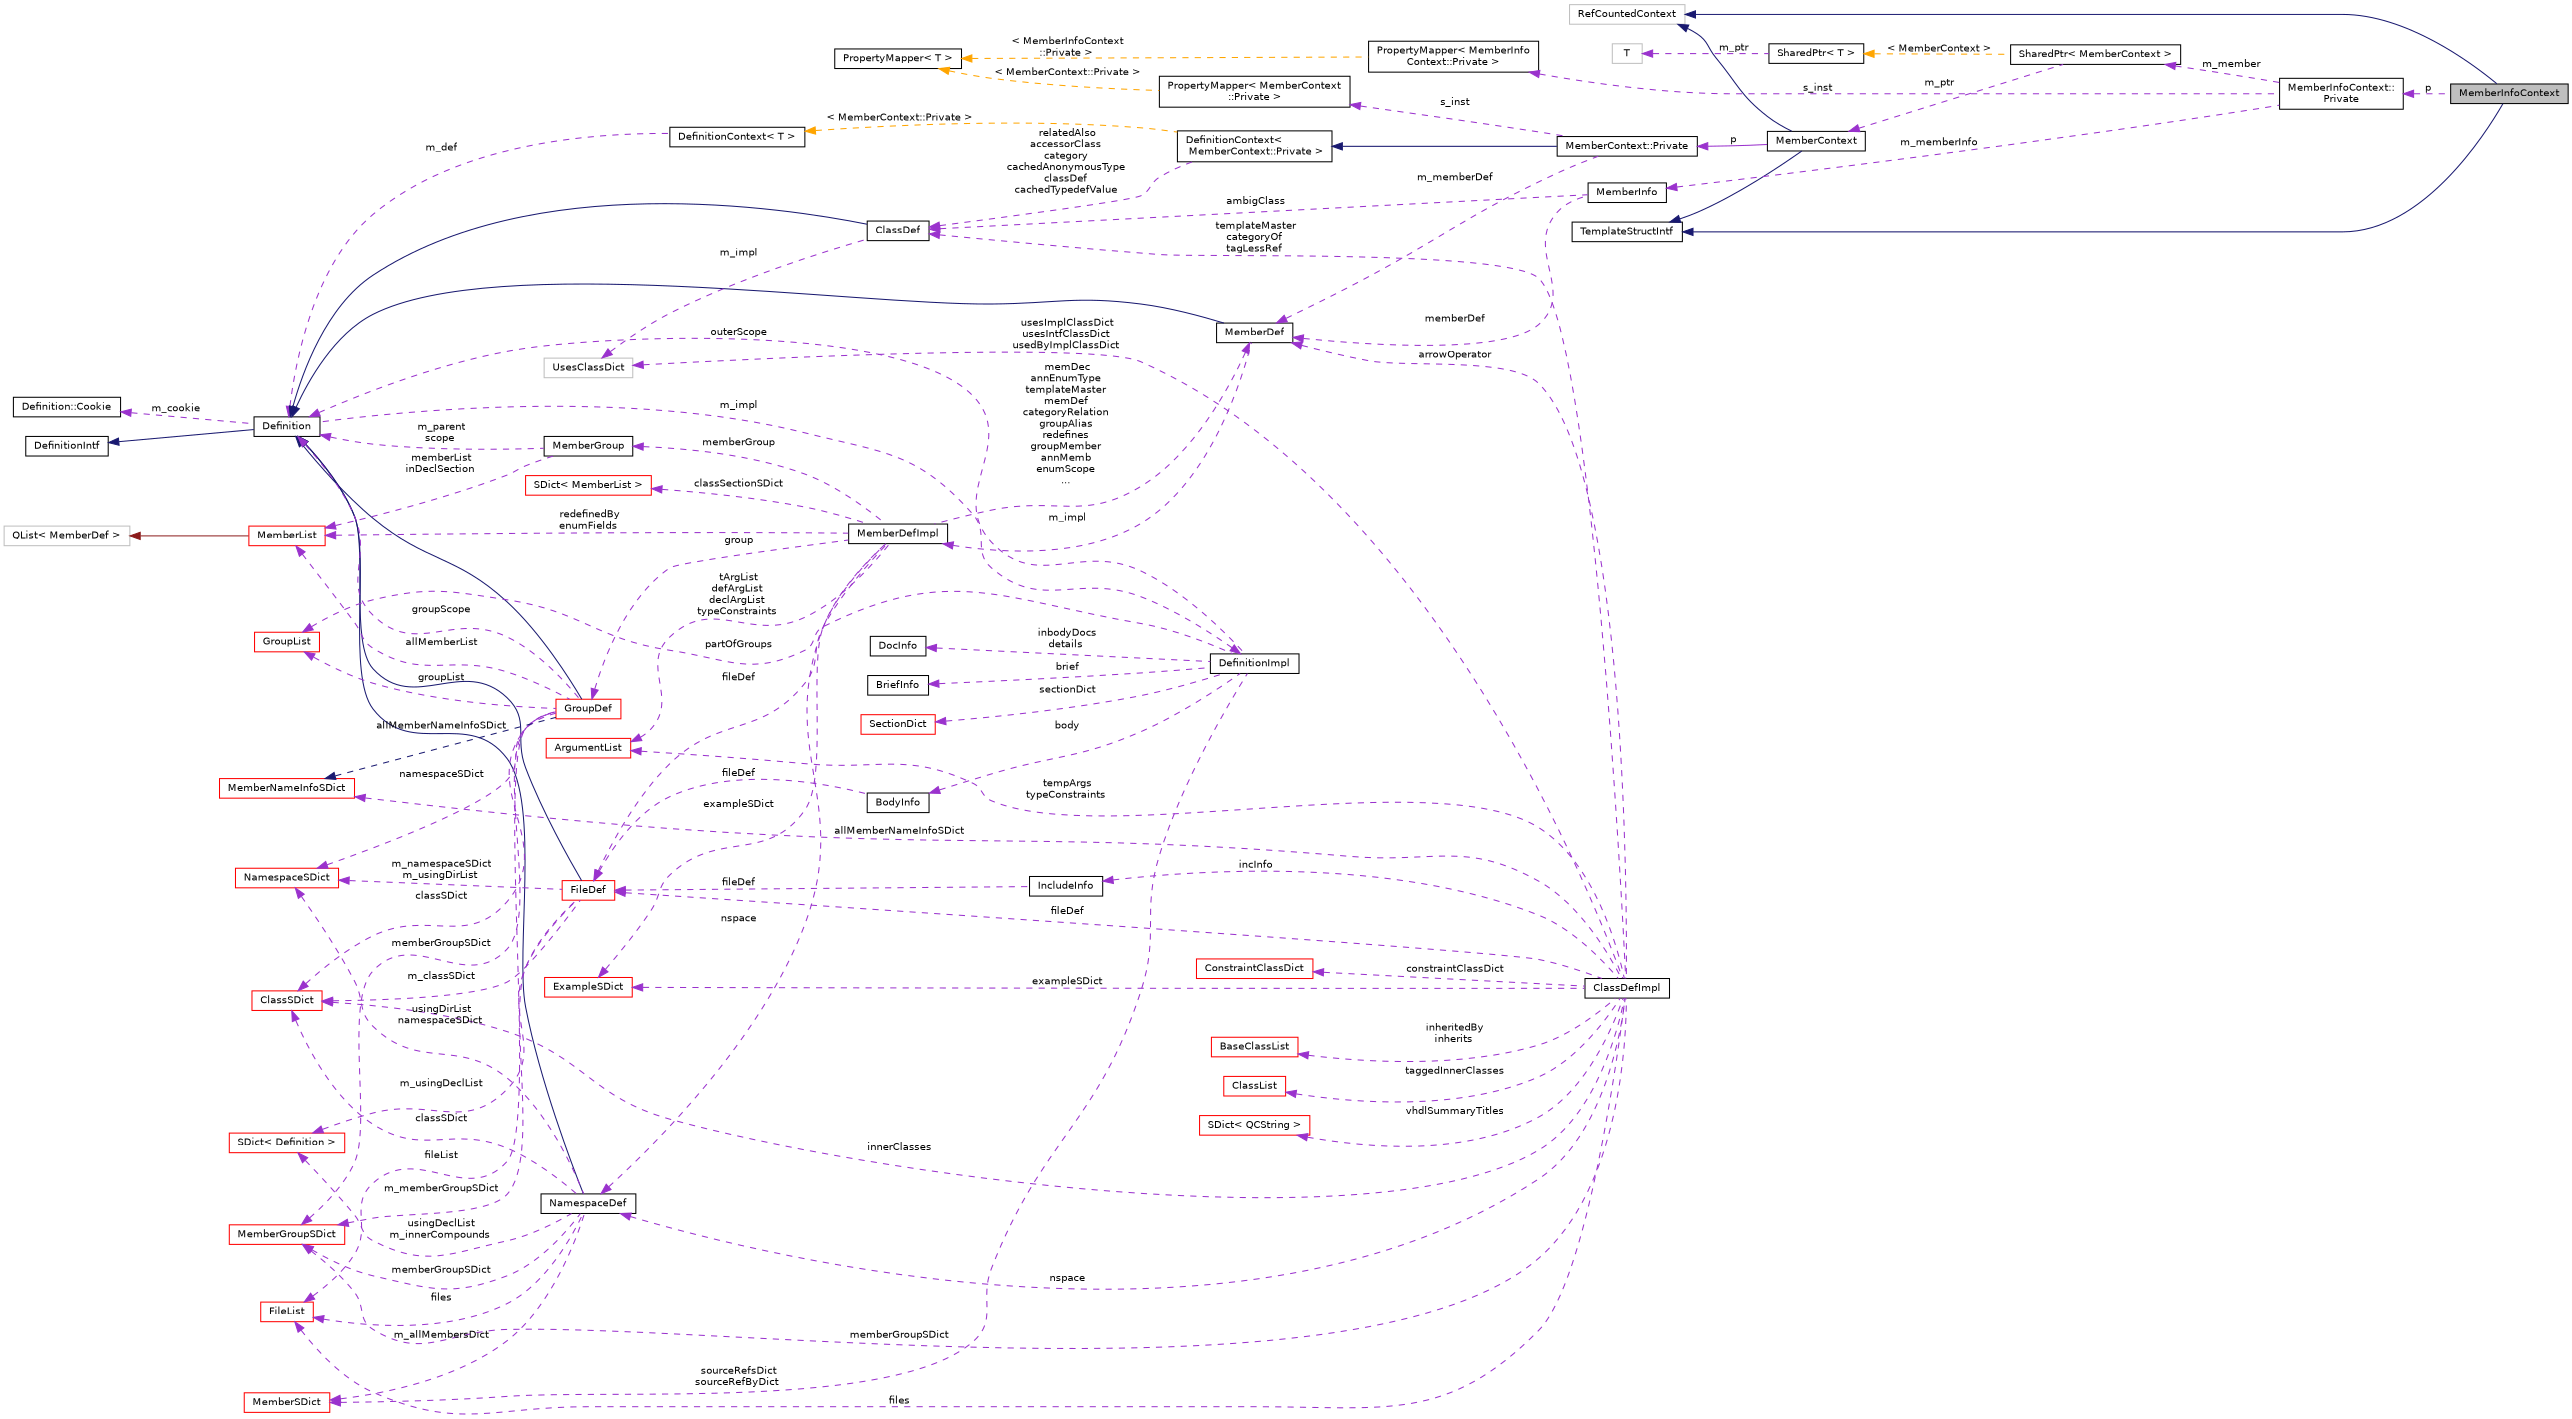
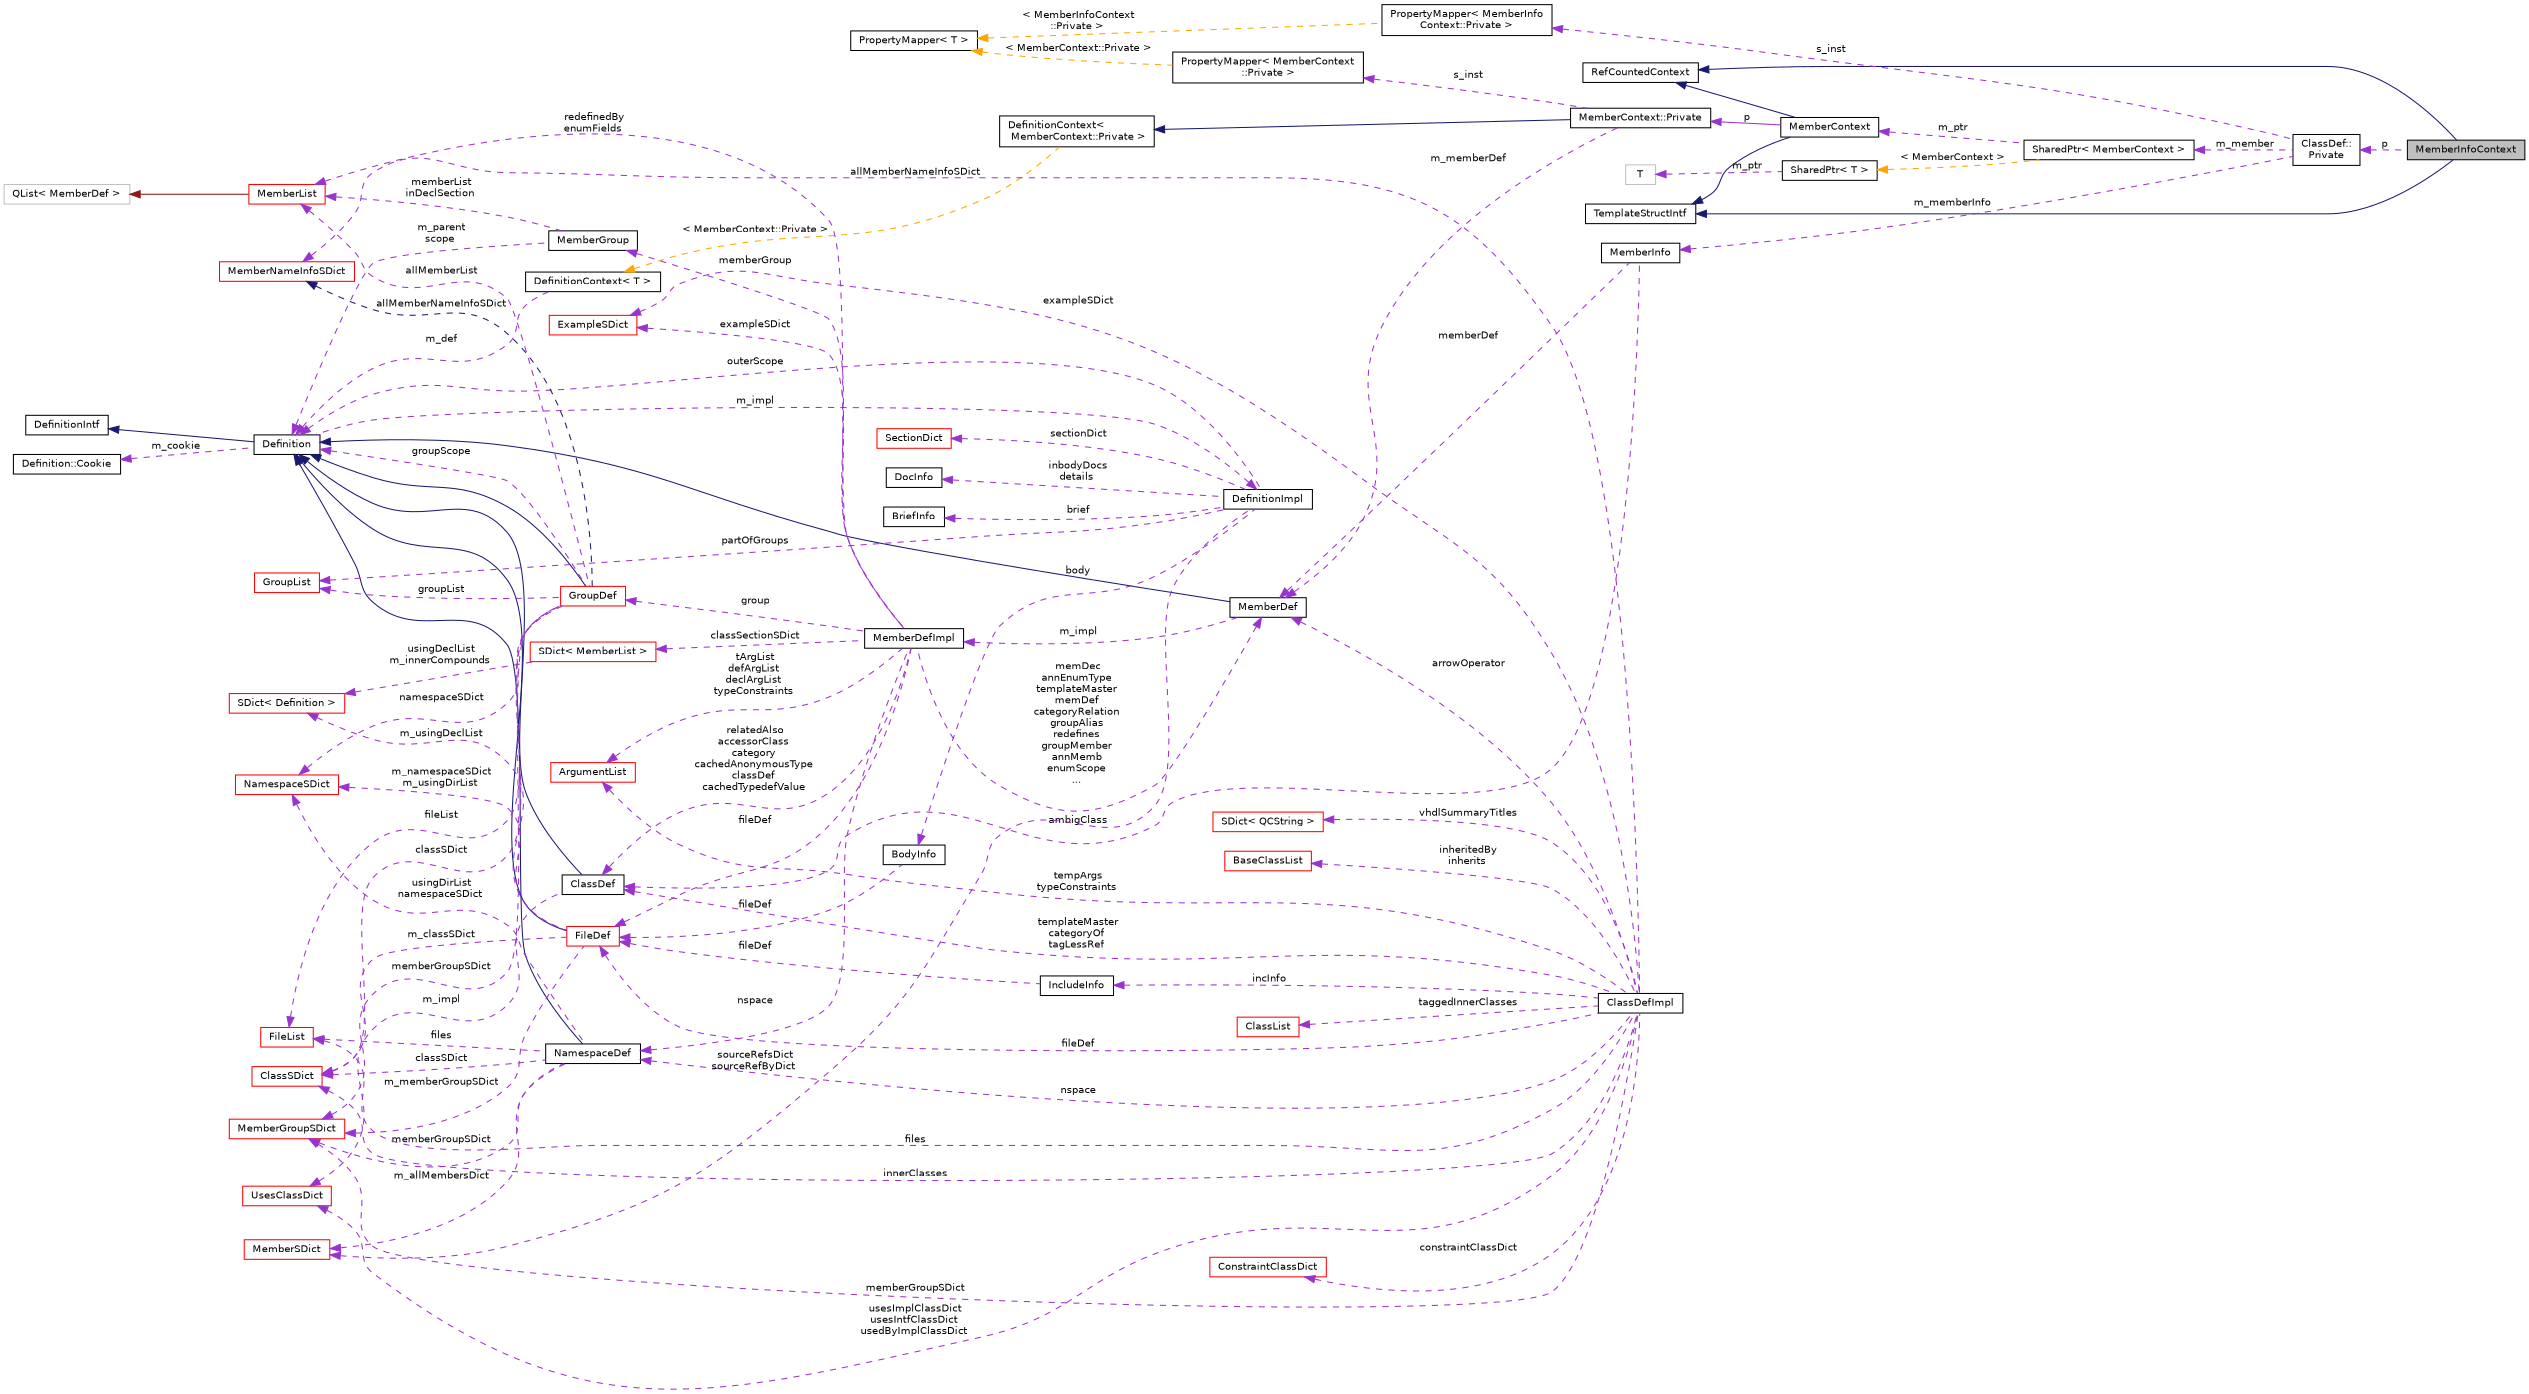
(1627, 14) -> (1641, 73)
(2341, 94) -> (2326, 150)
(1072, 208) -> (795, 807)
(588, 368) -> (287, 1196)
(422, 1256) -> (445, 677)
